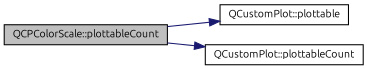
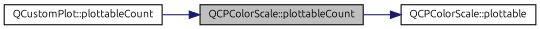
(284, 15) -> (468, 15)
(181, 44) -> (176, 15)
